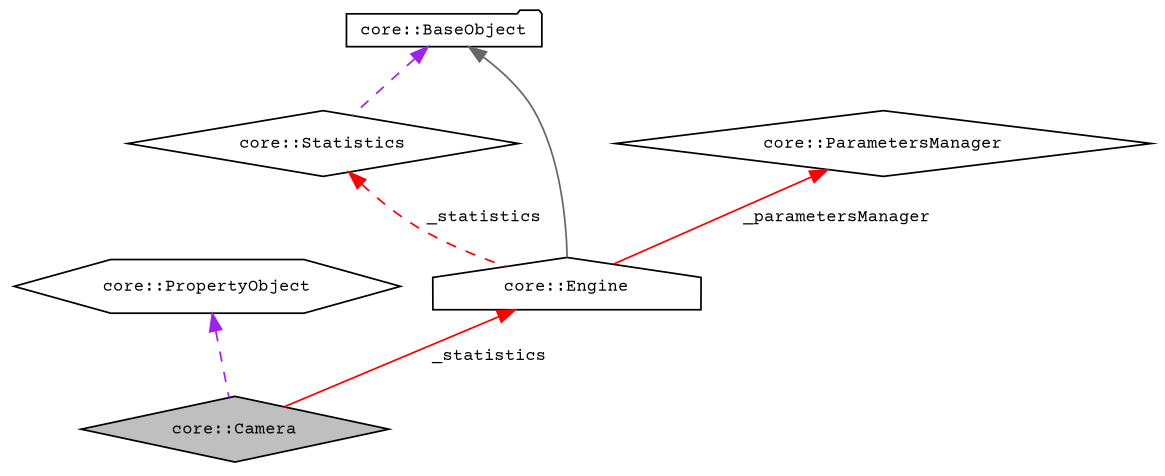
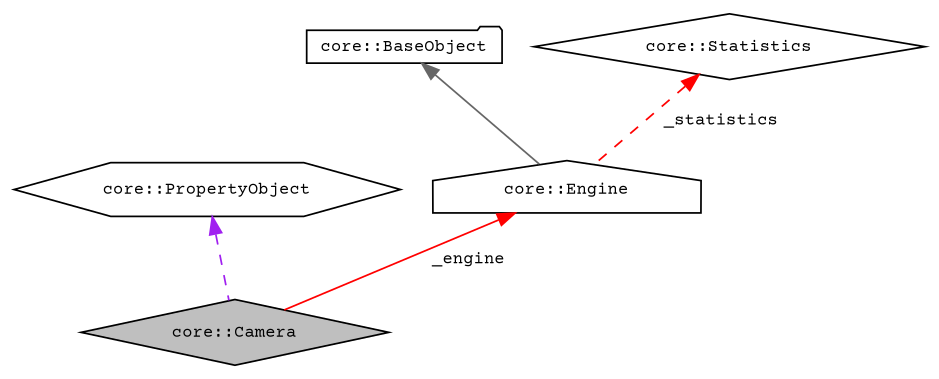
(383, 87) -> none
(883, 144) -> none
(485, 356) -> (464, 259)
